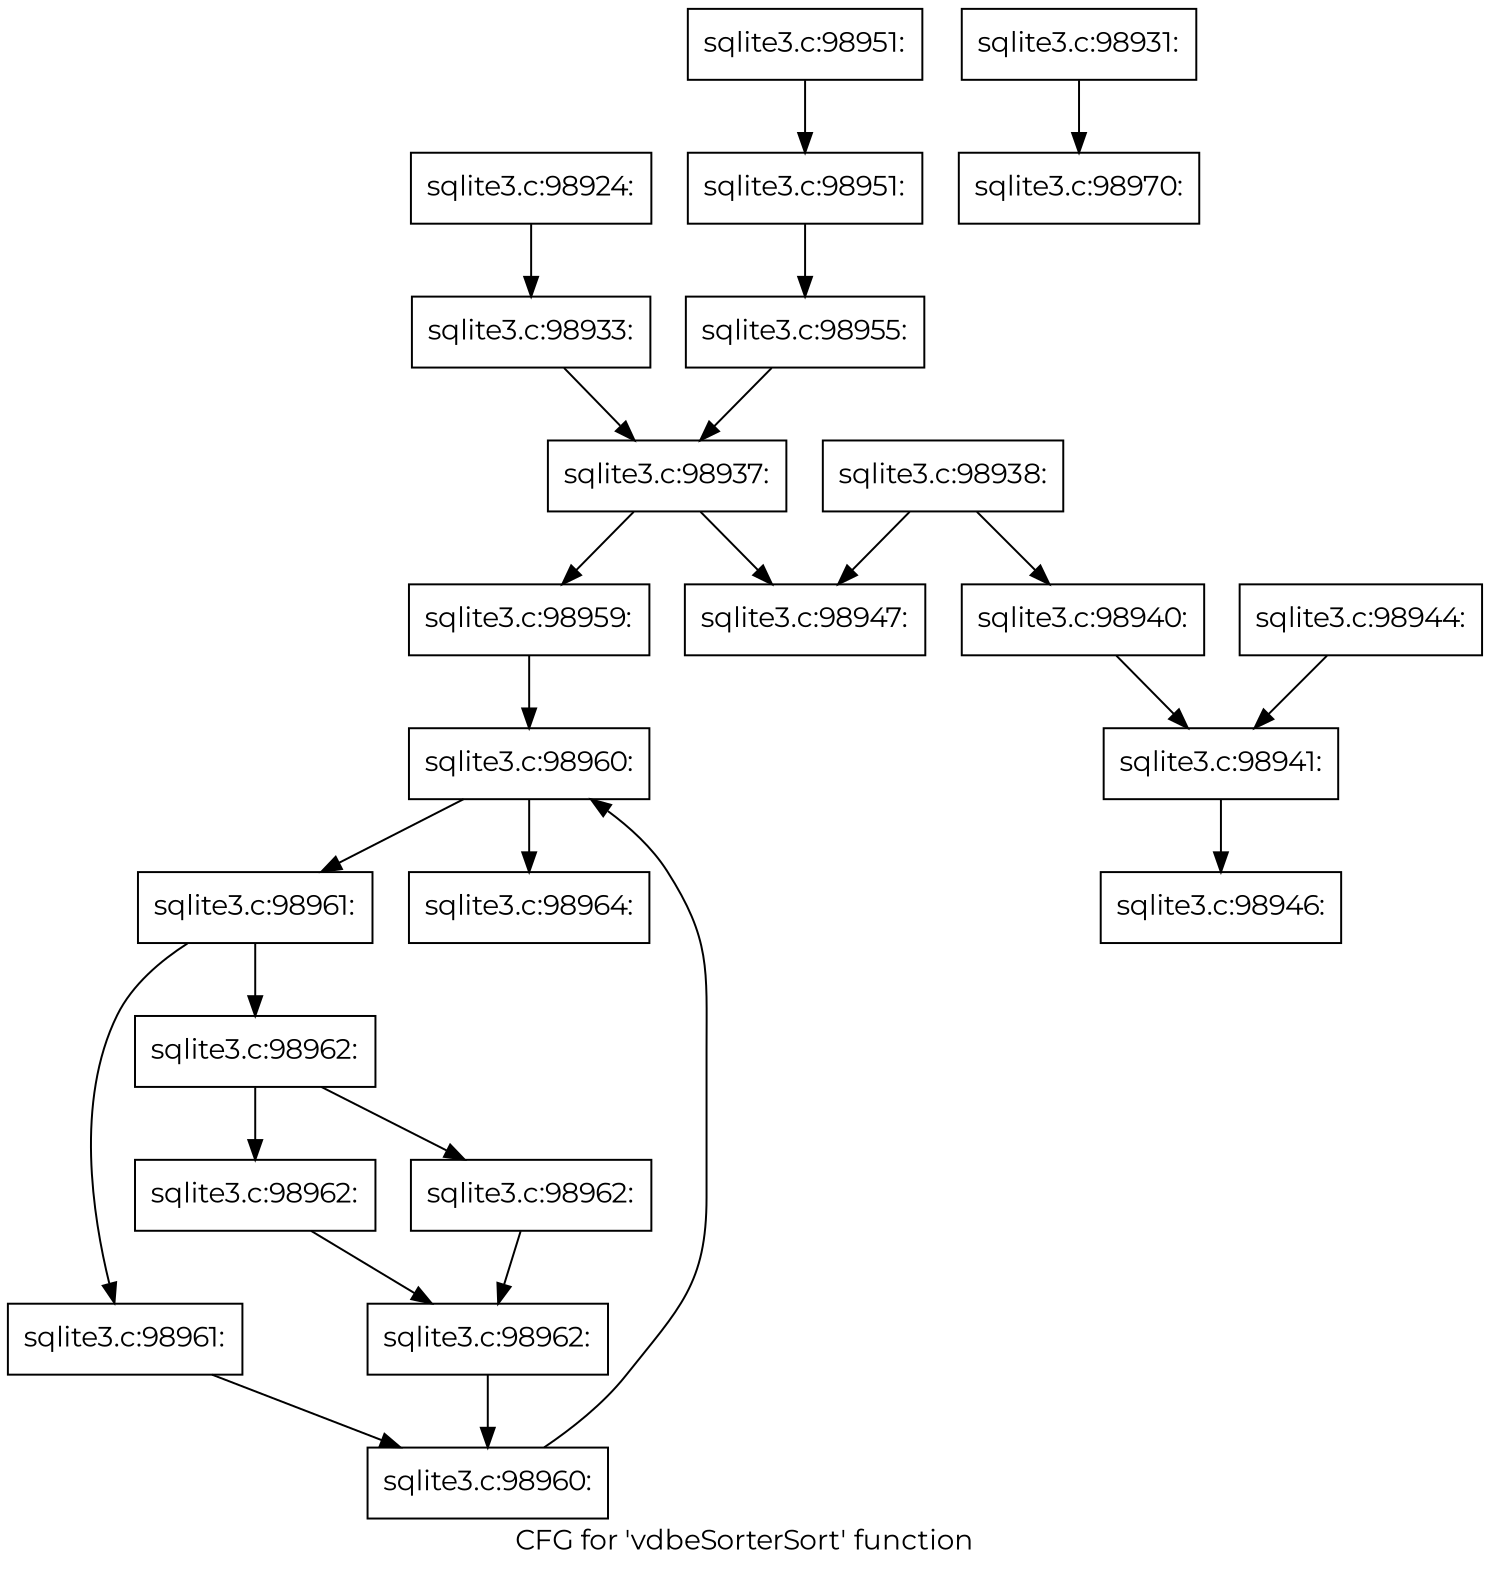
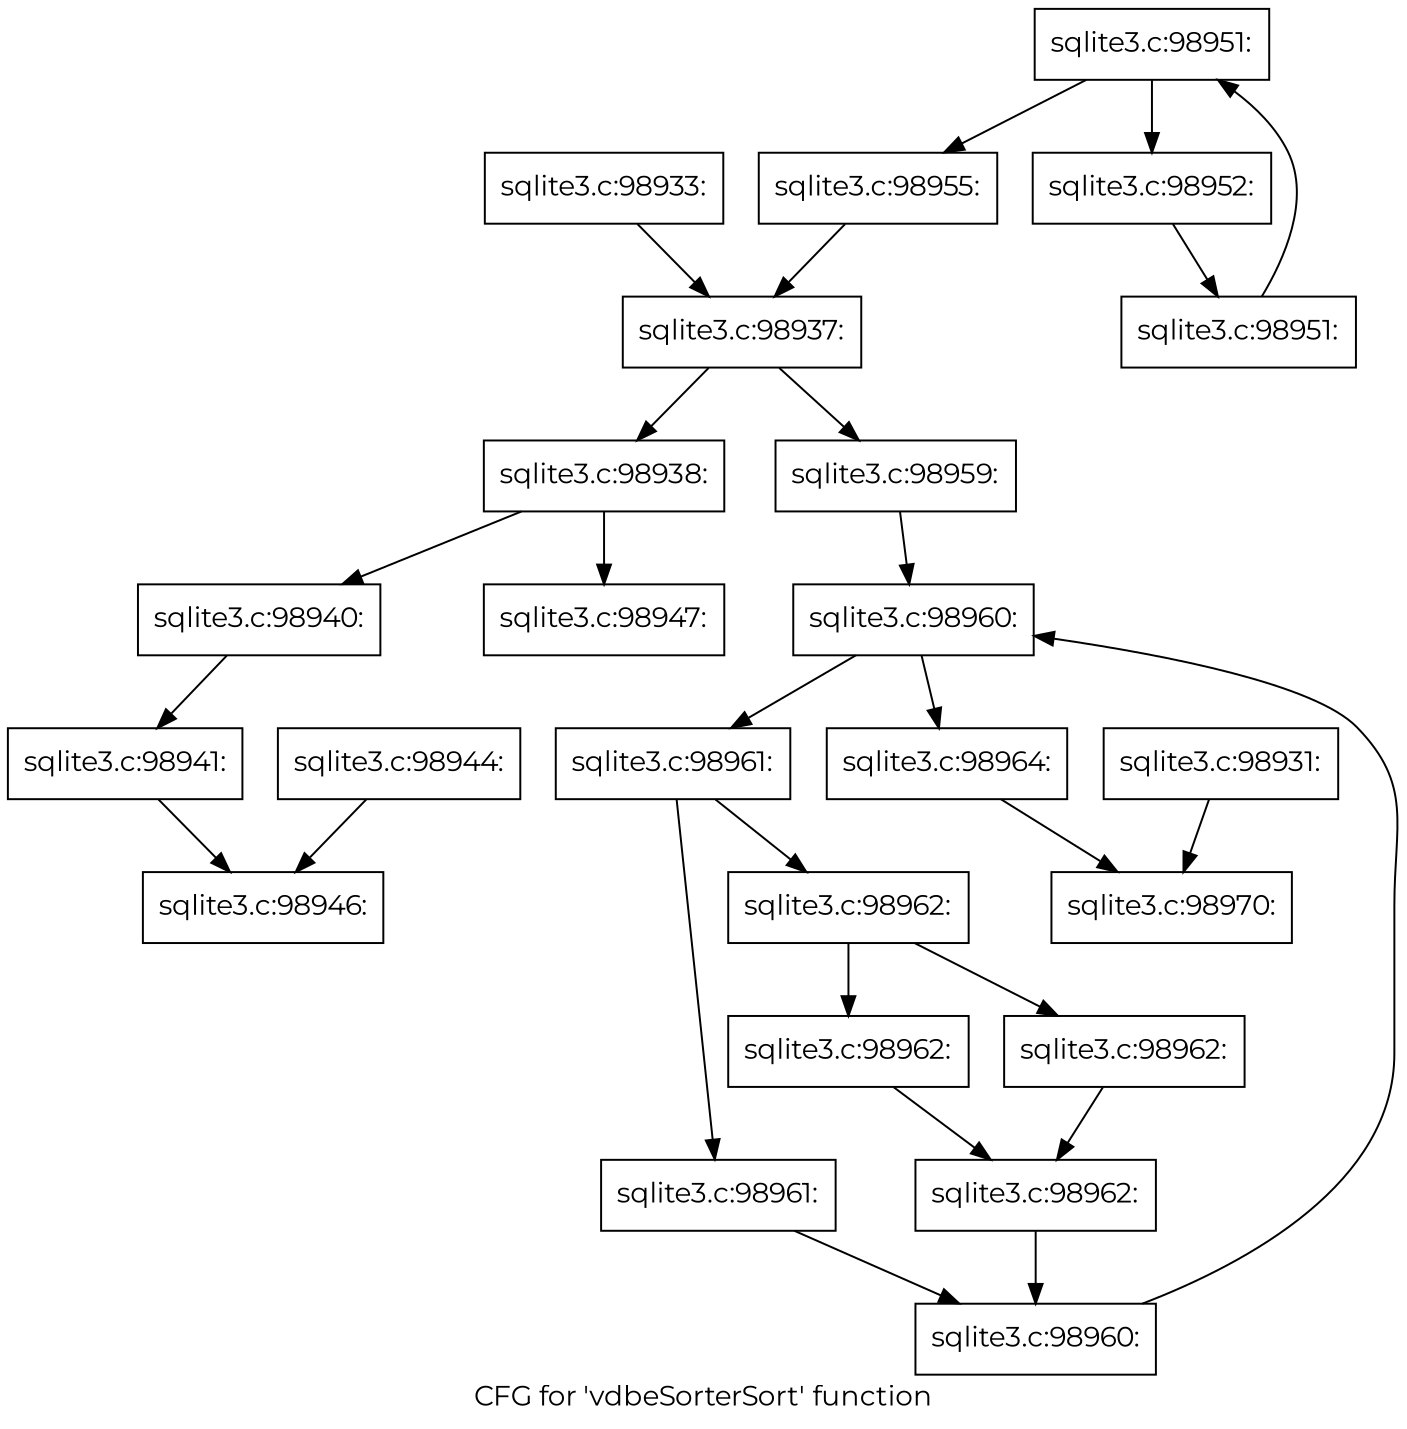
(531, 188) -> none
none -> (1152, 188)
(729, 541) -> (680, 397)
(1298, 685) -> (338, 828)
none -> (1051, 830)
